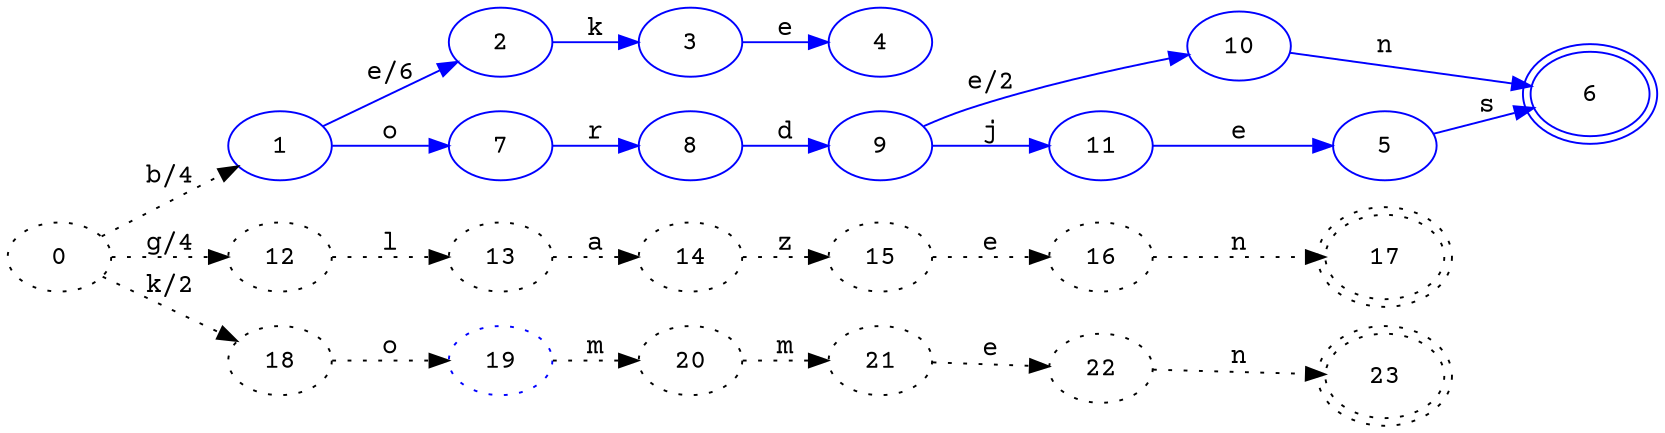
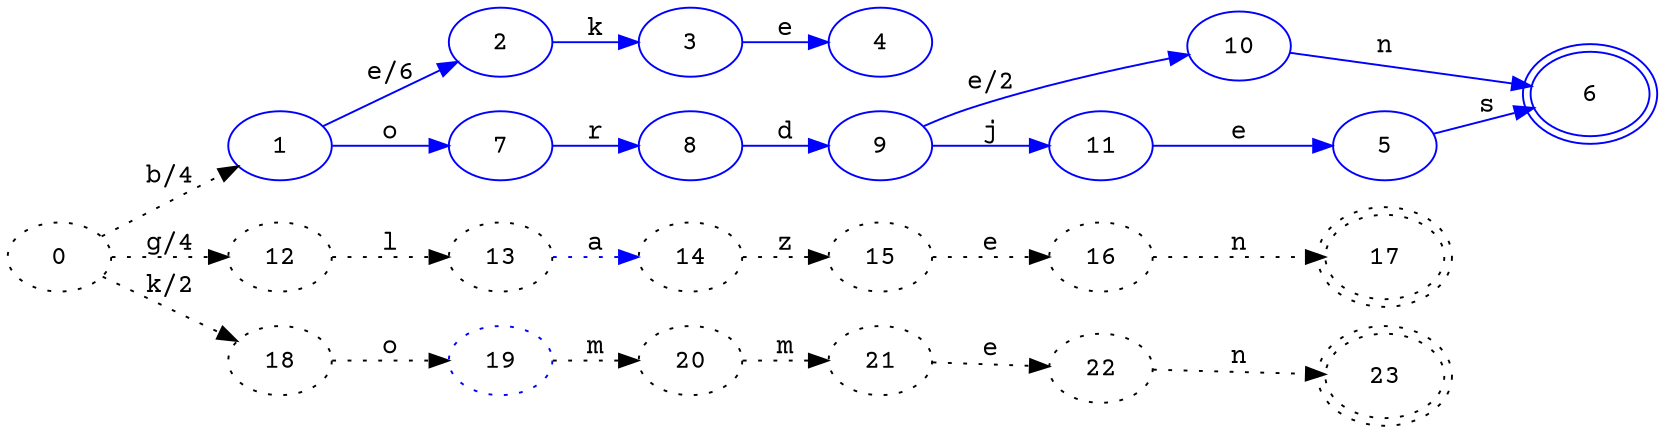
(586, 257) -> (586, 257)
